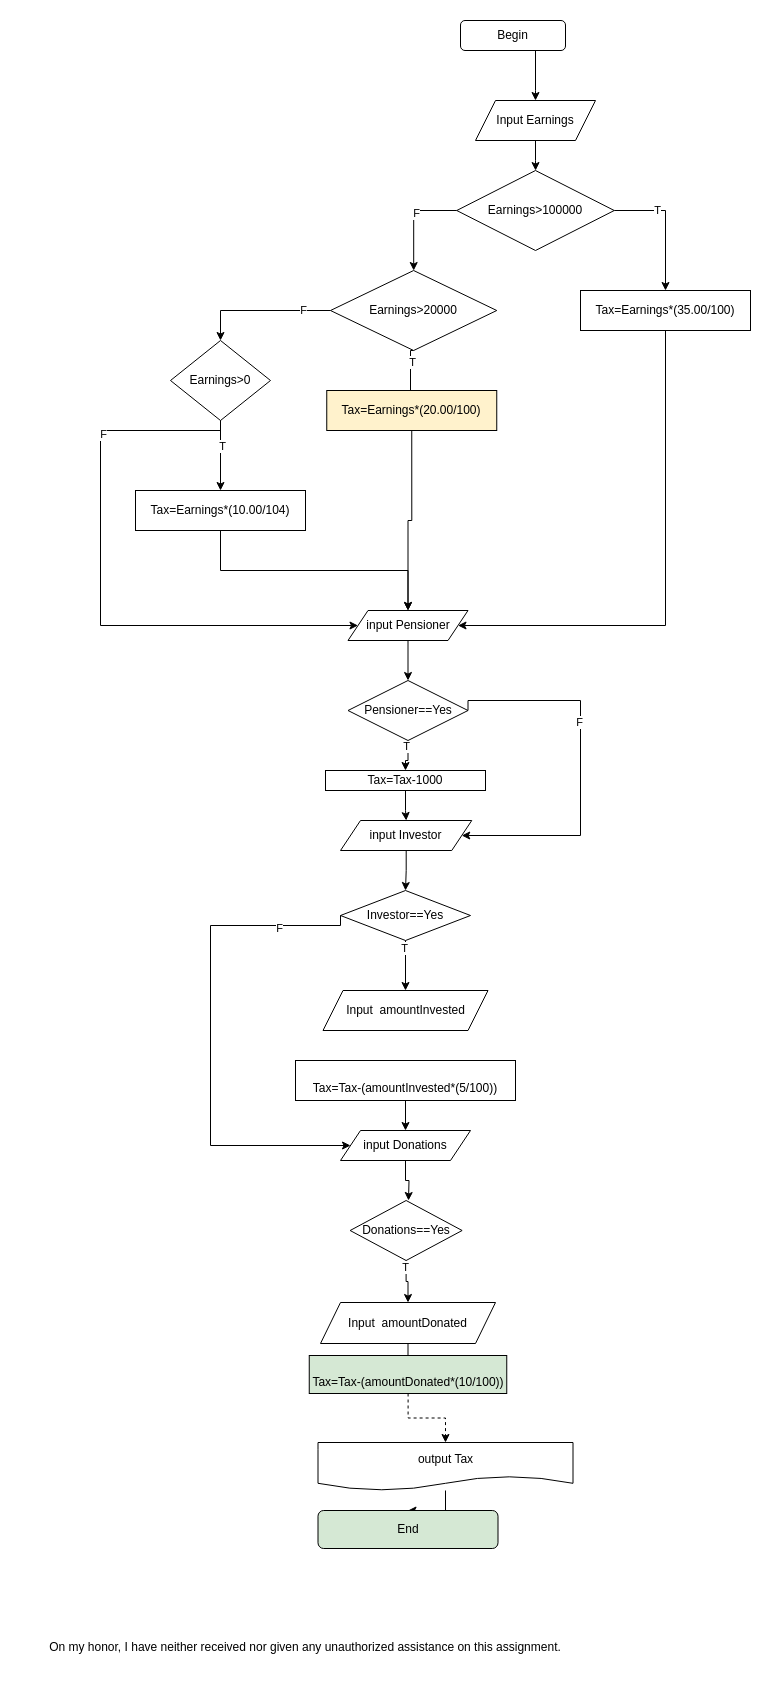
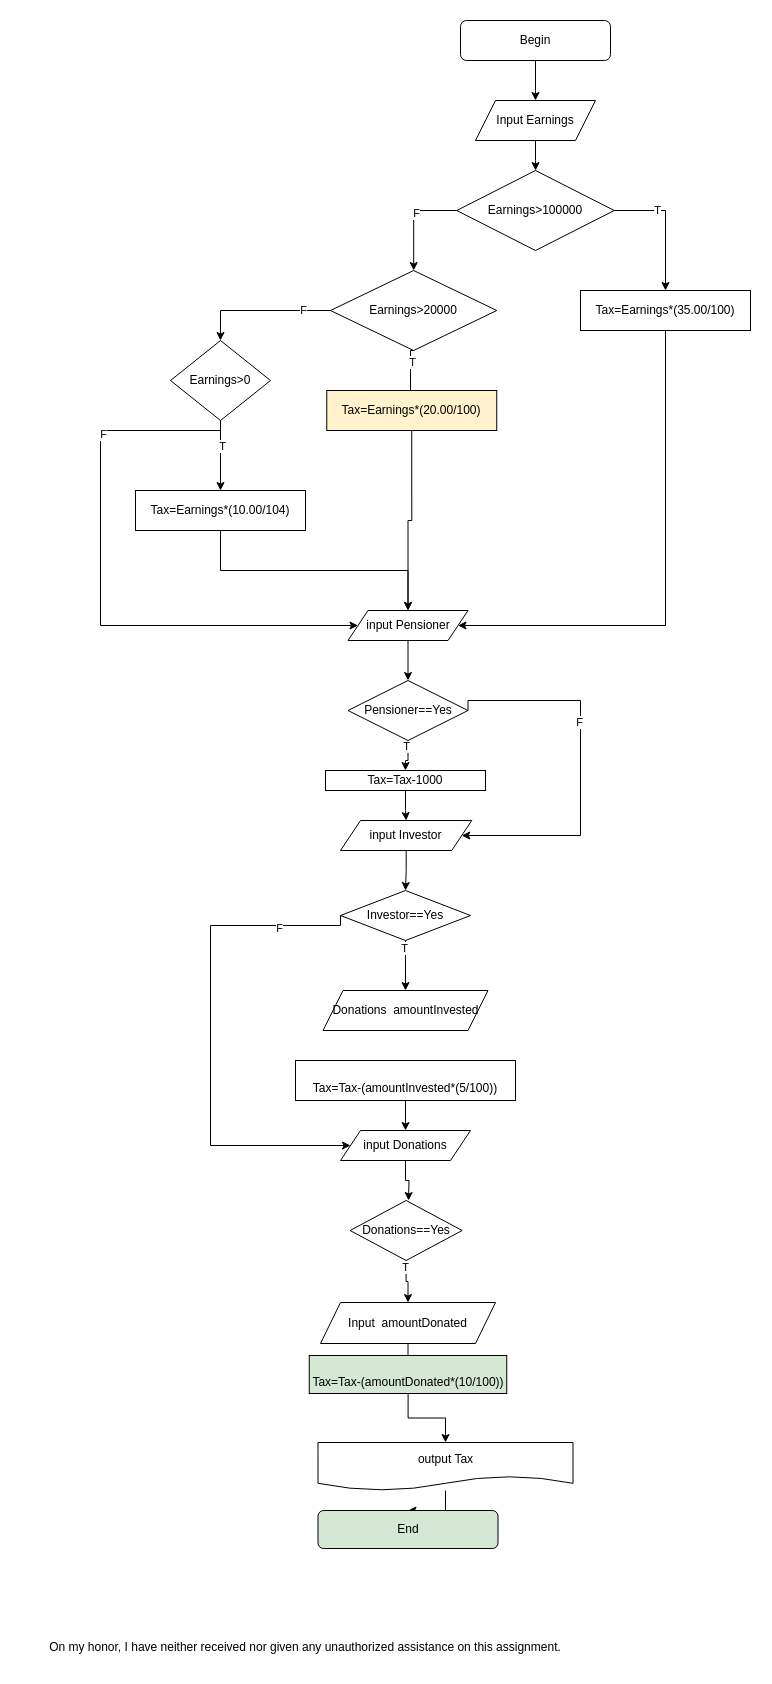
(513, 36) -> (536, 41)
(406, 1011) -> (406, 1011)
(423, 1418) -> (423, 1418)
